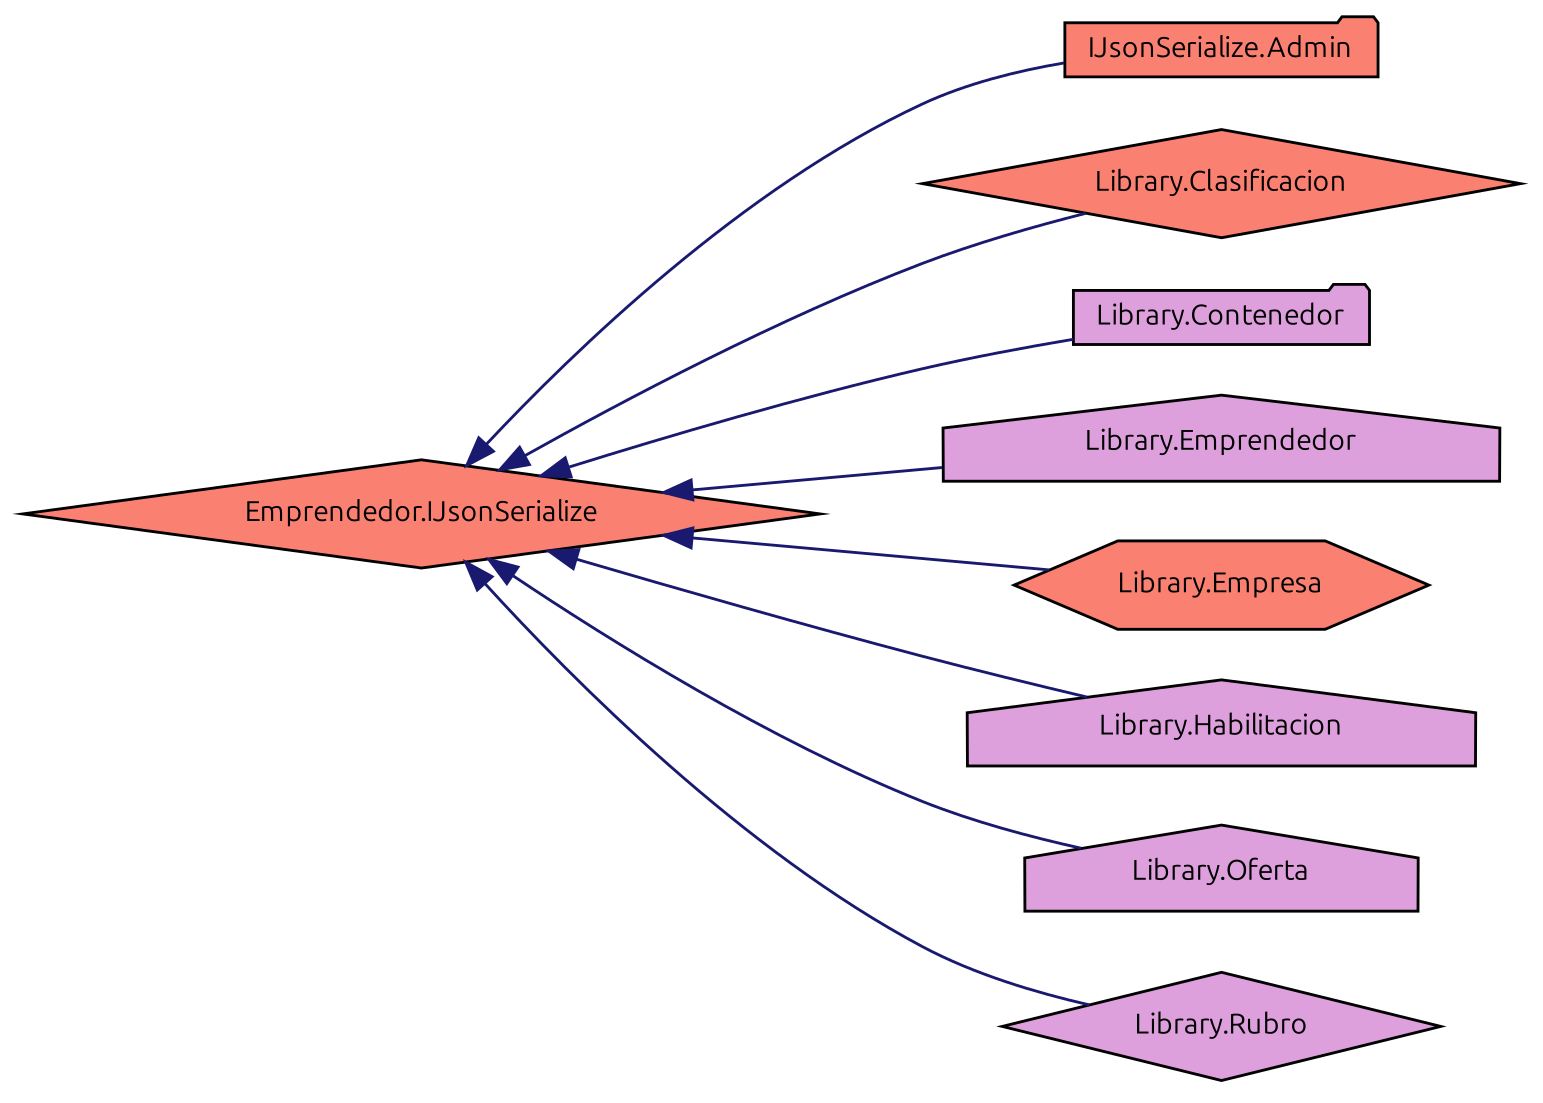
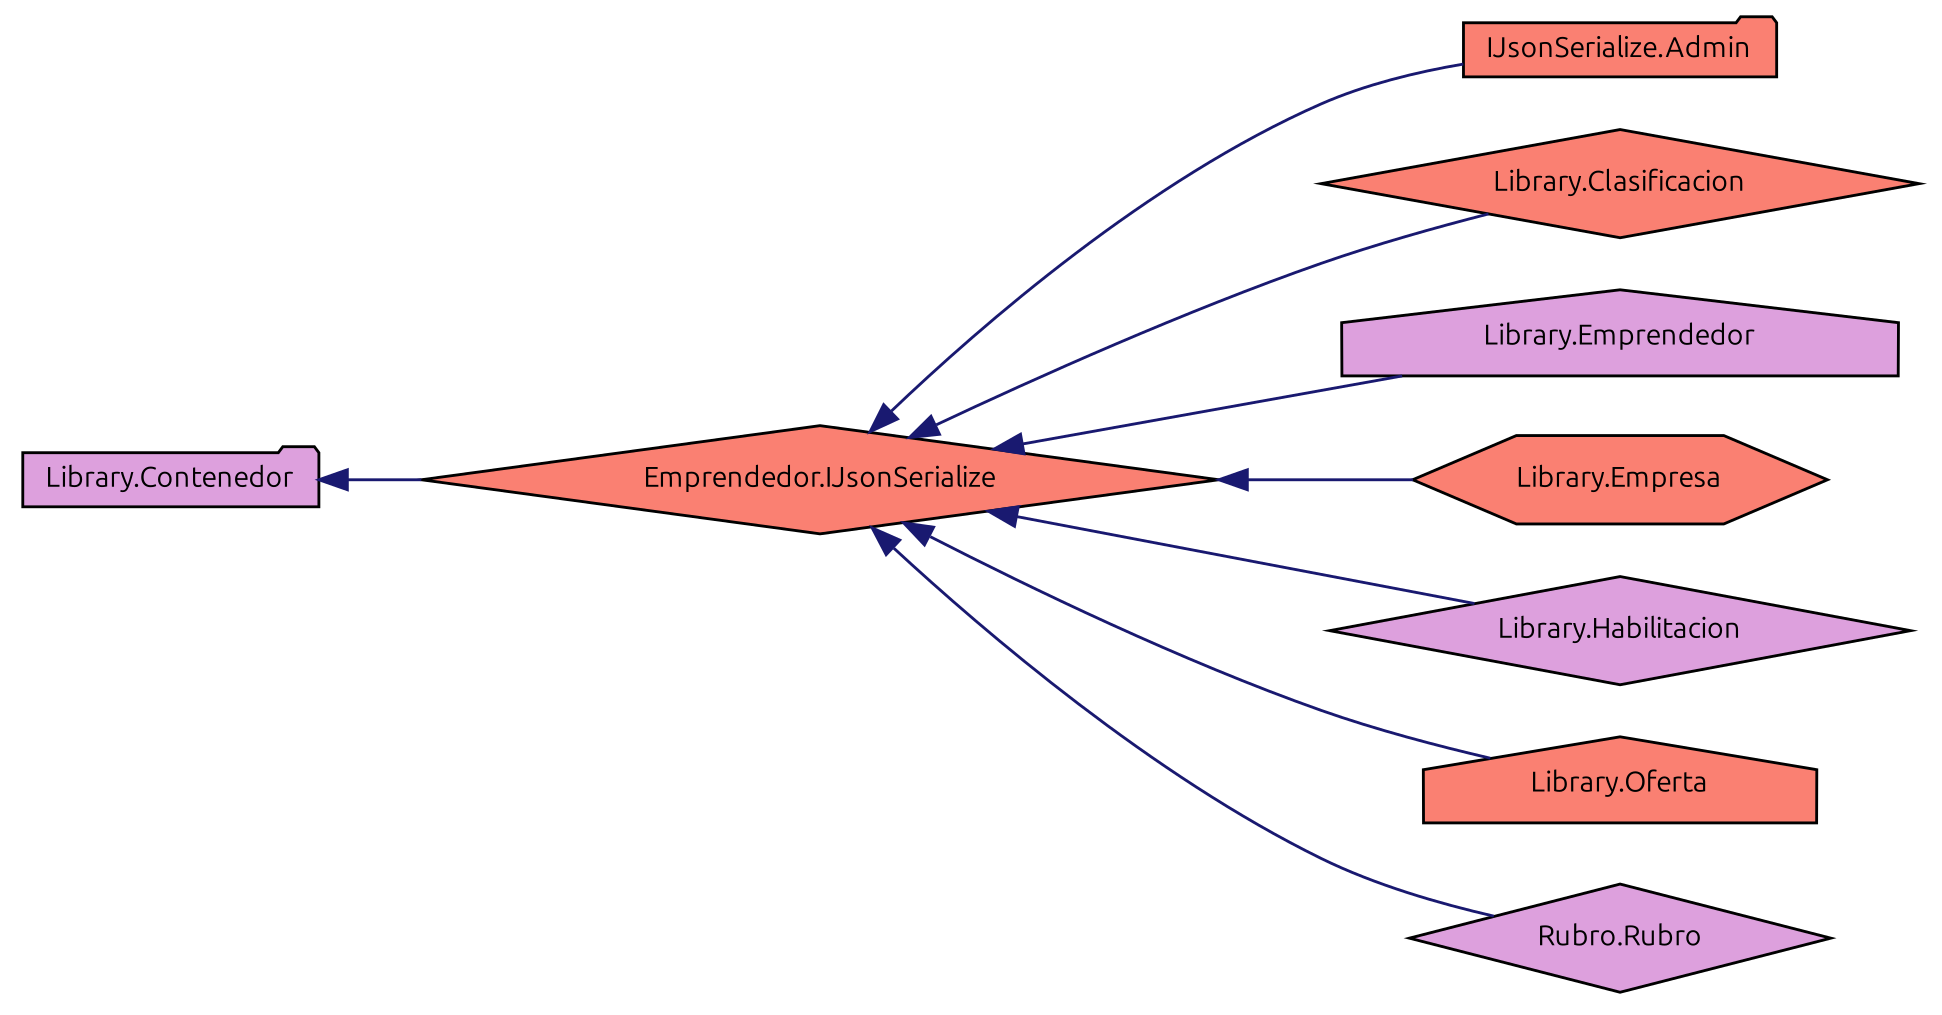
(819, 395) -> (385, 480)
(1221, 727) -> (1620, 631)
(1221, 873) -> (1620, 784)
(1221, 1026) -> (1620, 938)
